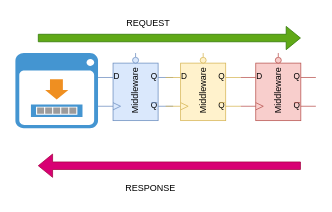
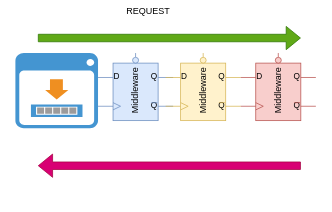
(148, 23) -> (148, 12)
(150, 188) -> none
